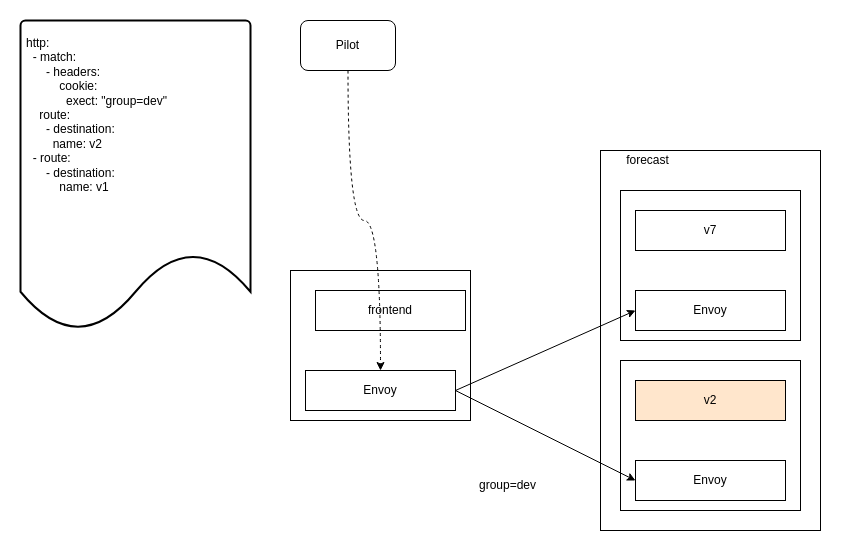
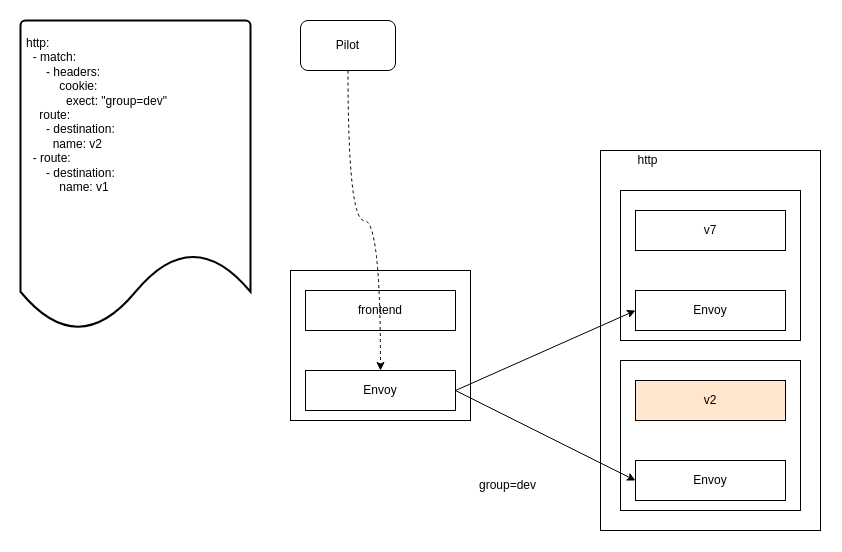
(648, 161) -> (648, 161)
(391, 311) -> (381, 311)
